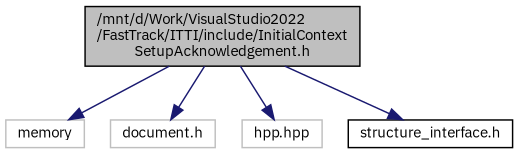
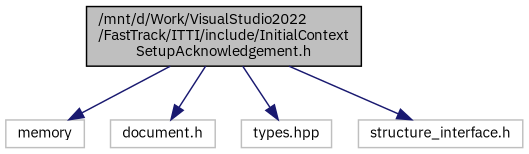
(282, 134) -> (286, 134)
(430, 134) -> (441, 134)
